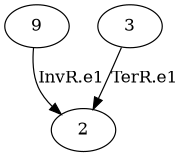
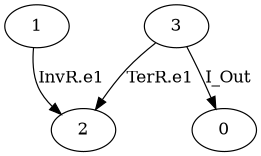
(37, 26) -> (37, 26)
none -> (224, 130)
